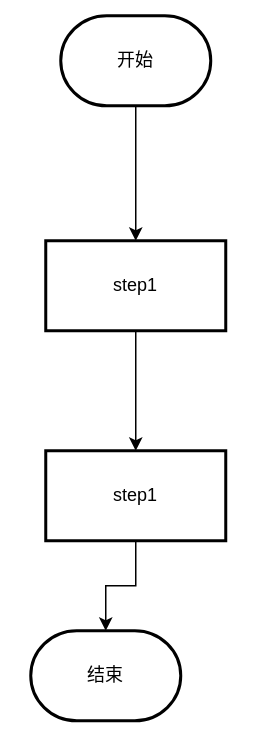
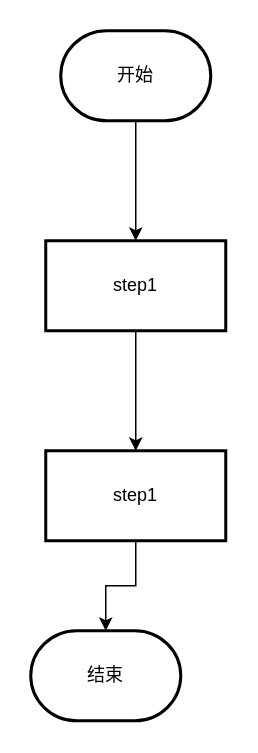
(136, 61) -> (136, 76)
